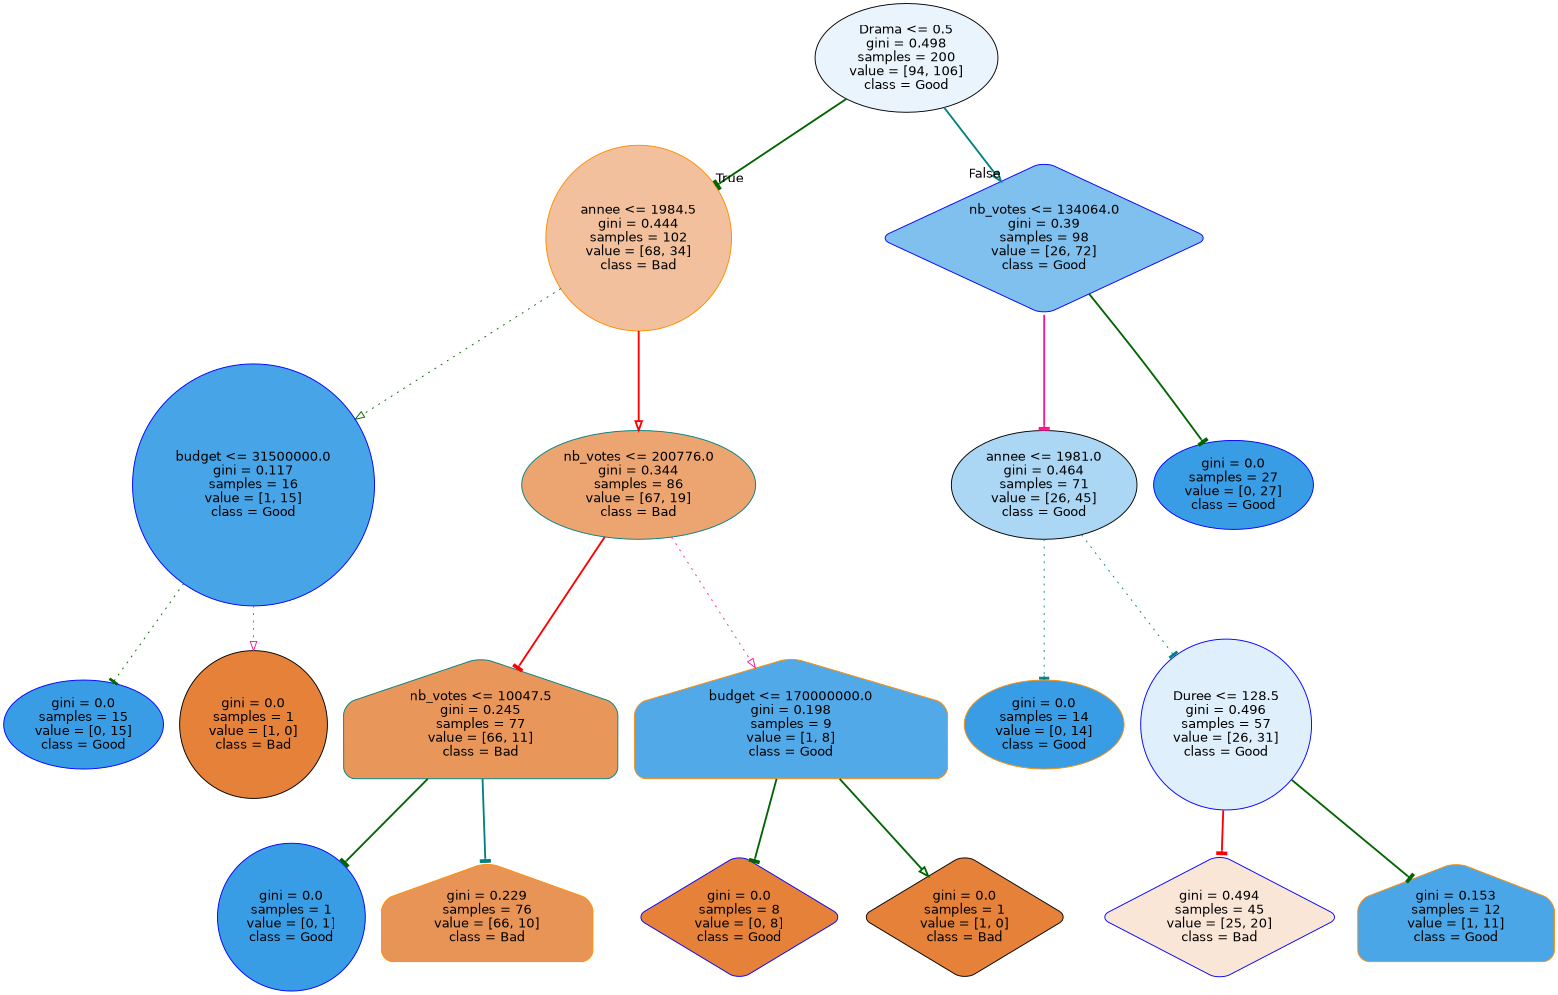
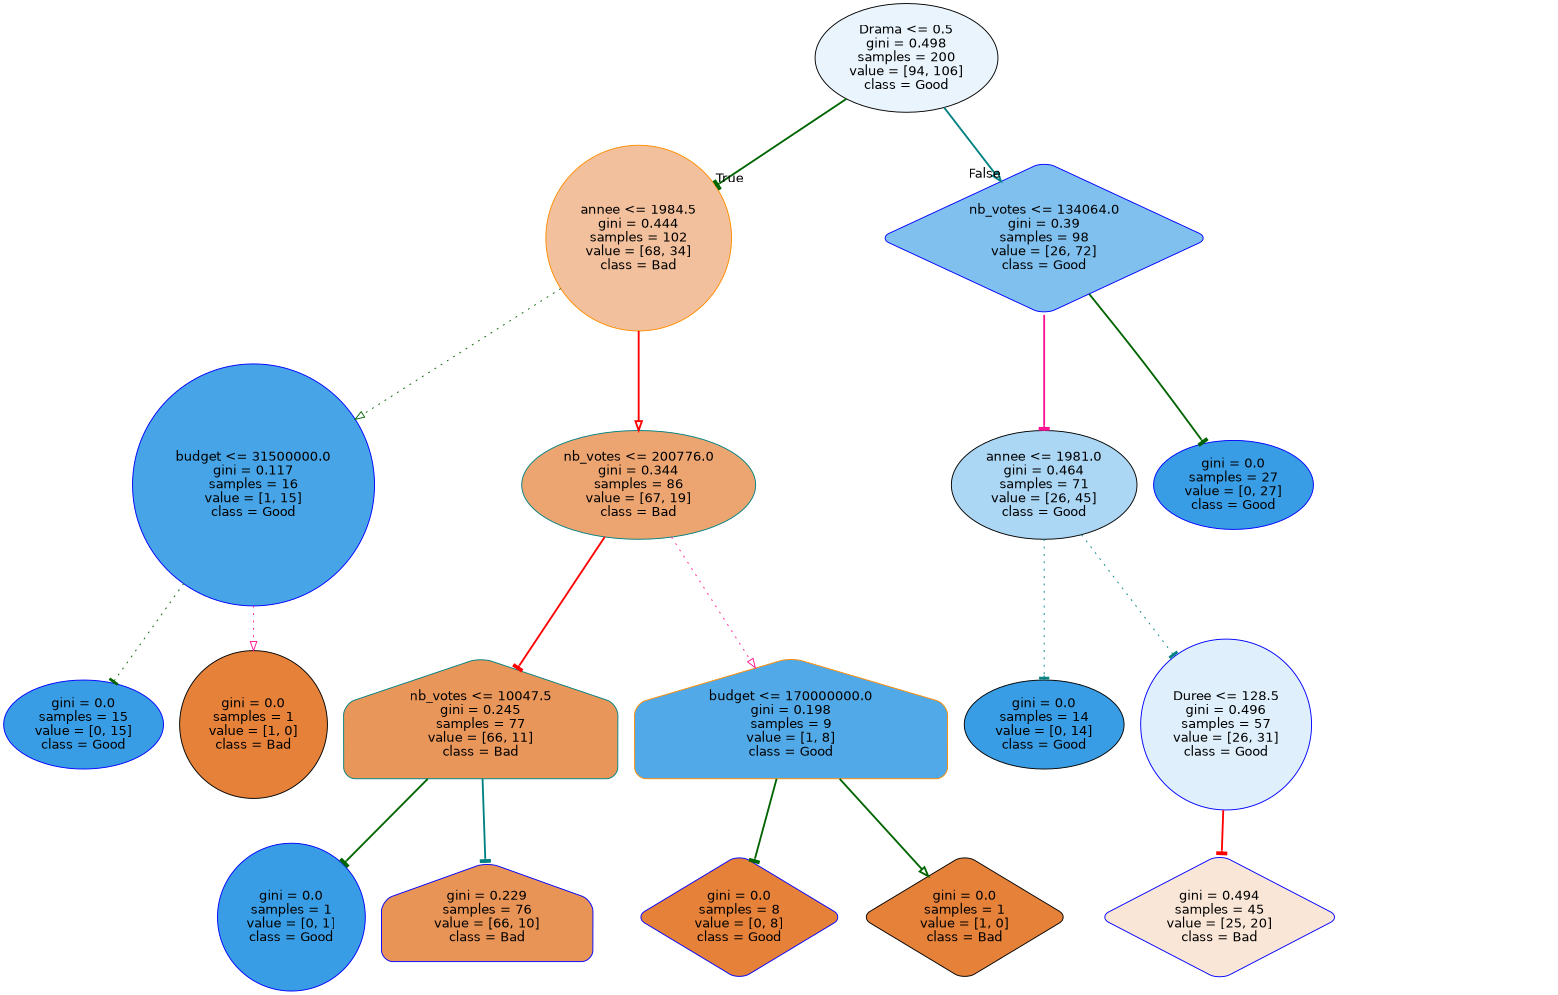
(1044, 725) -> (1044, 725)
(487, 917) -> (487, 917)
(1456, 917) -> none
